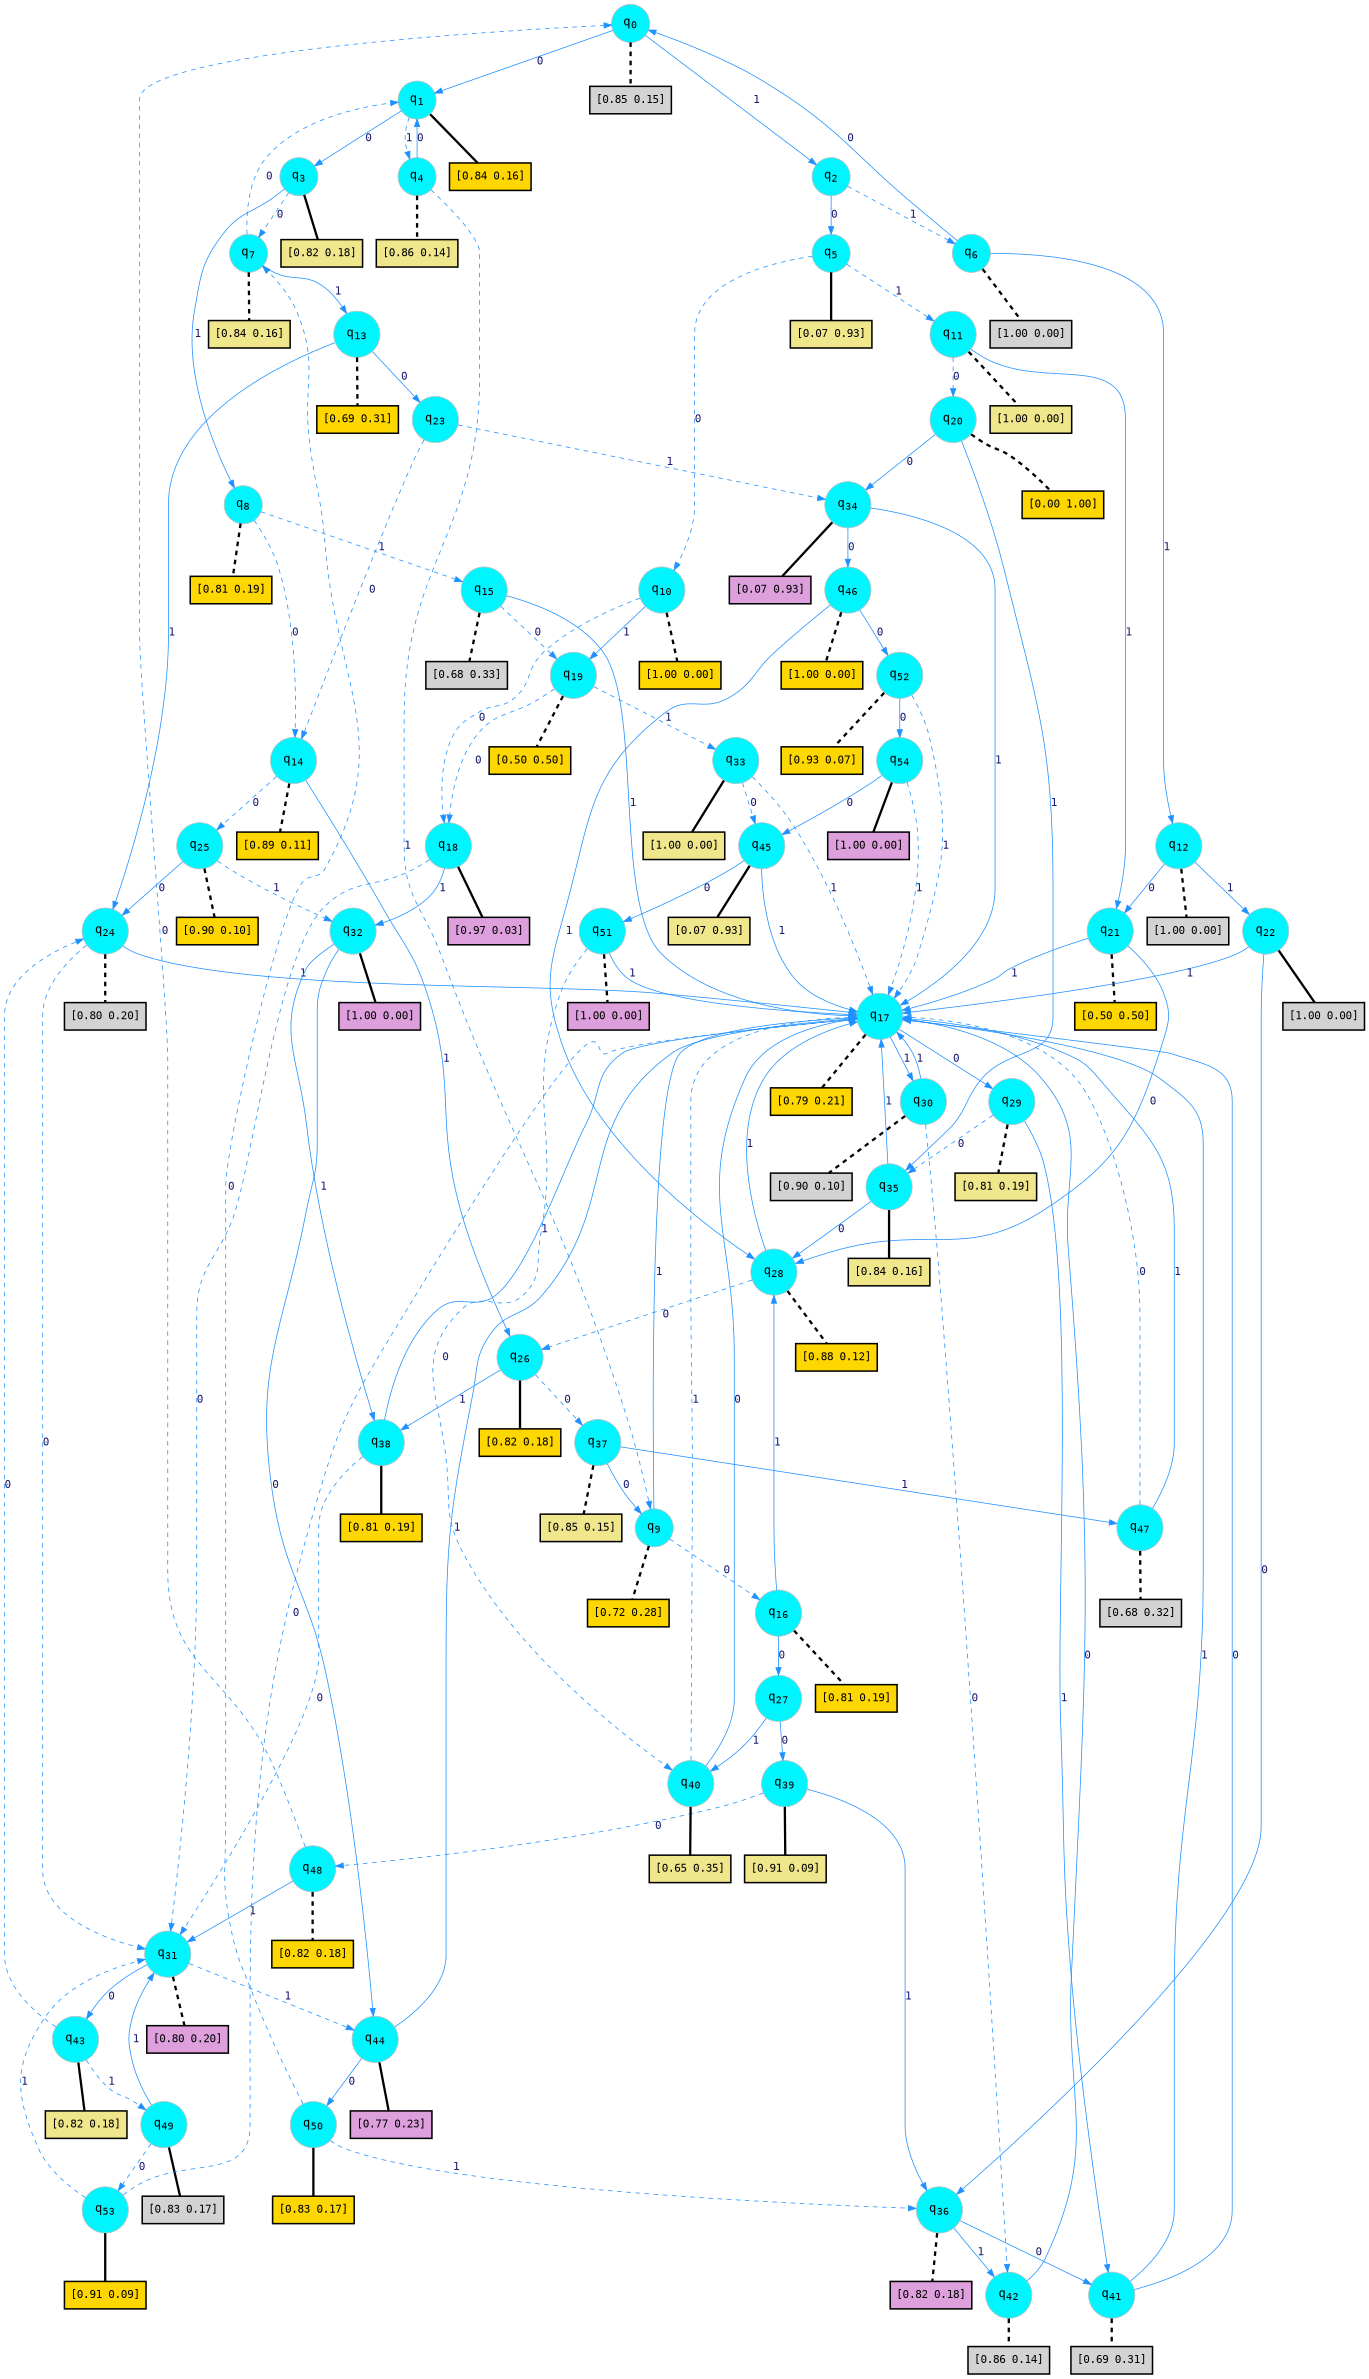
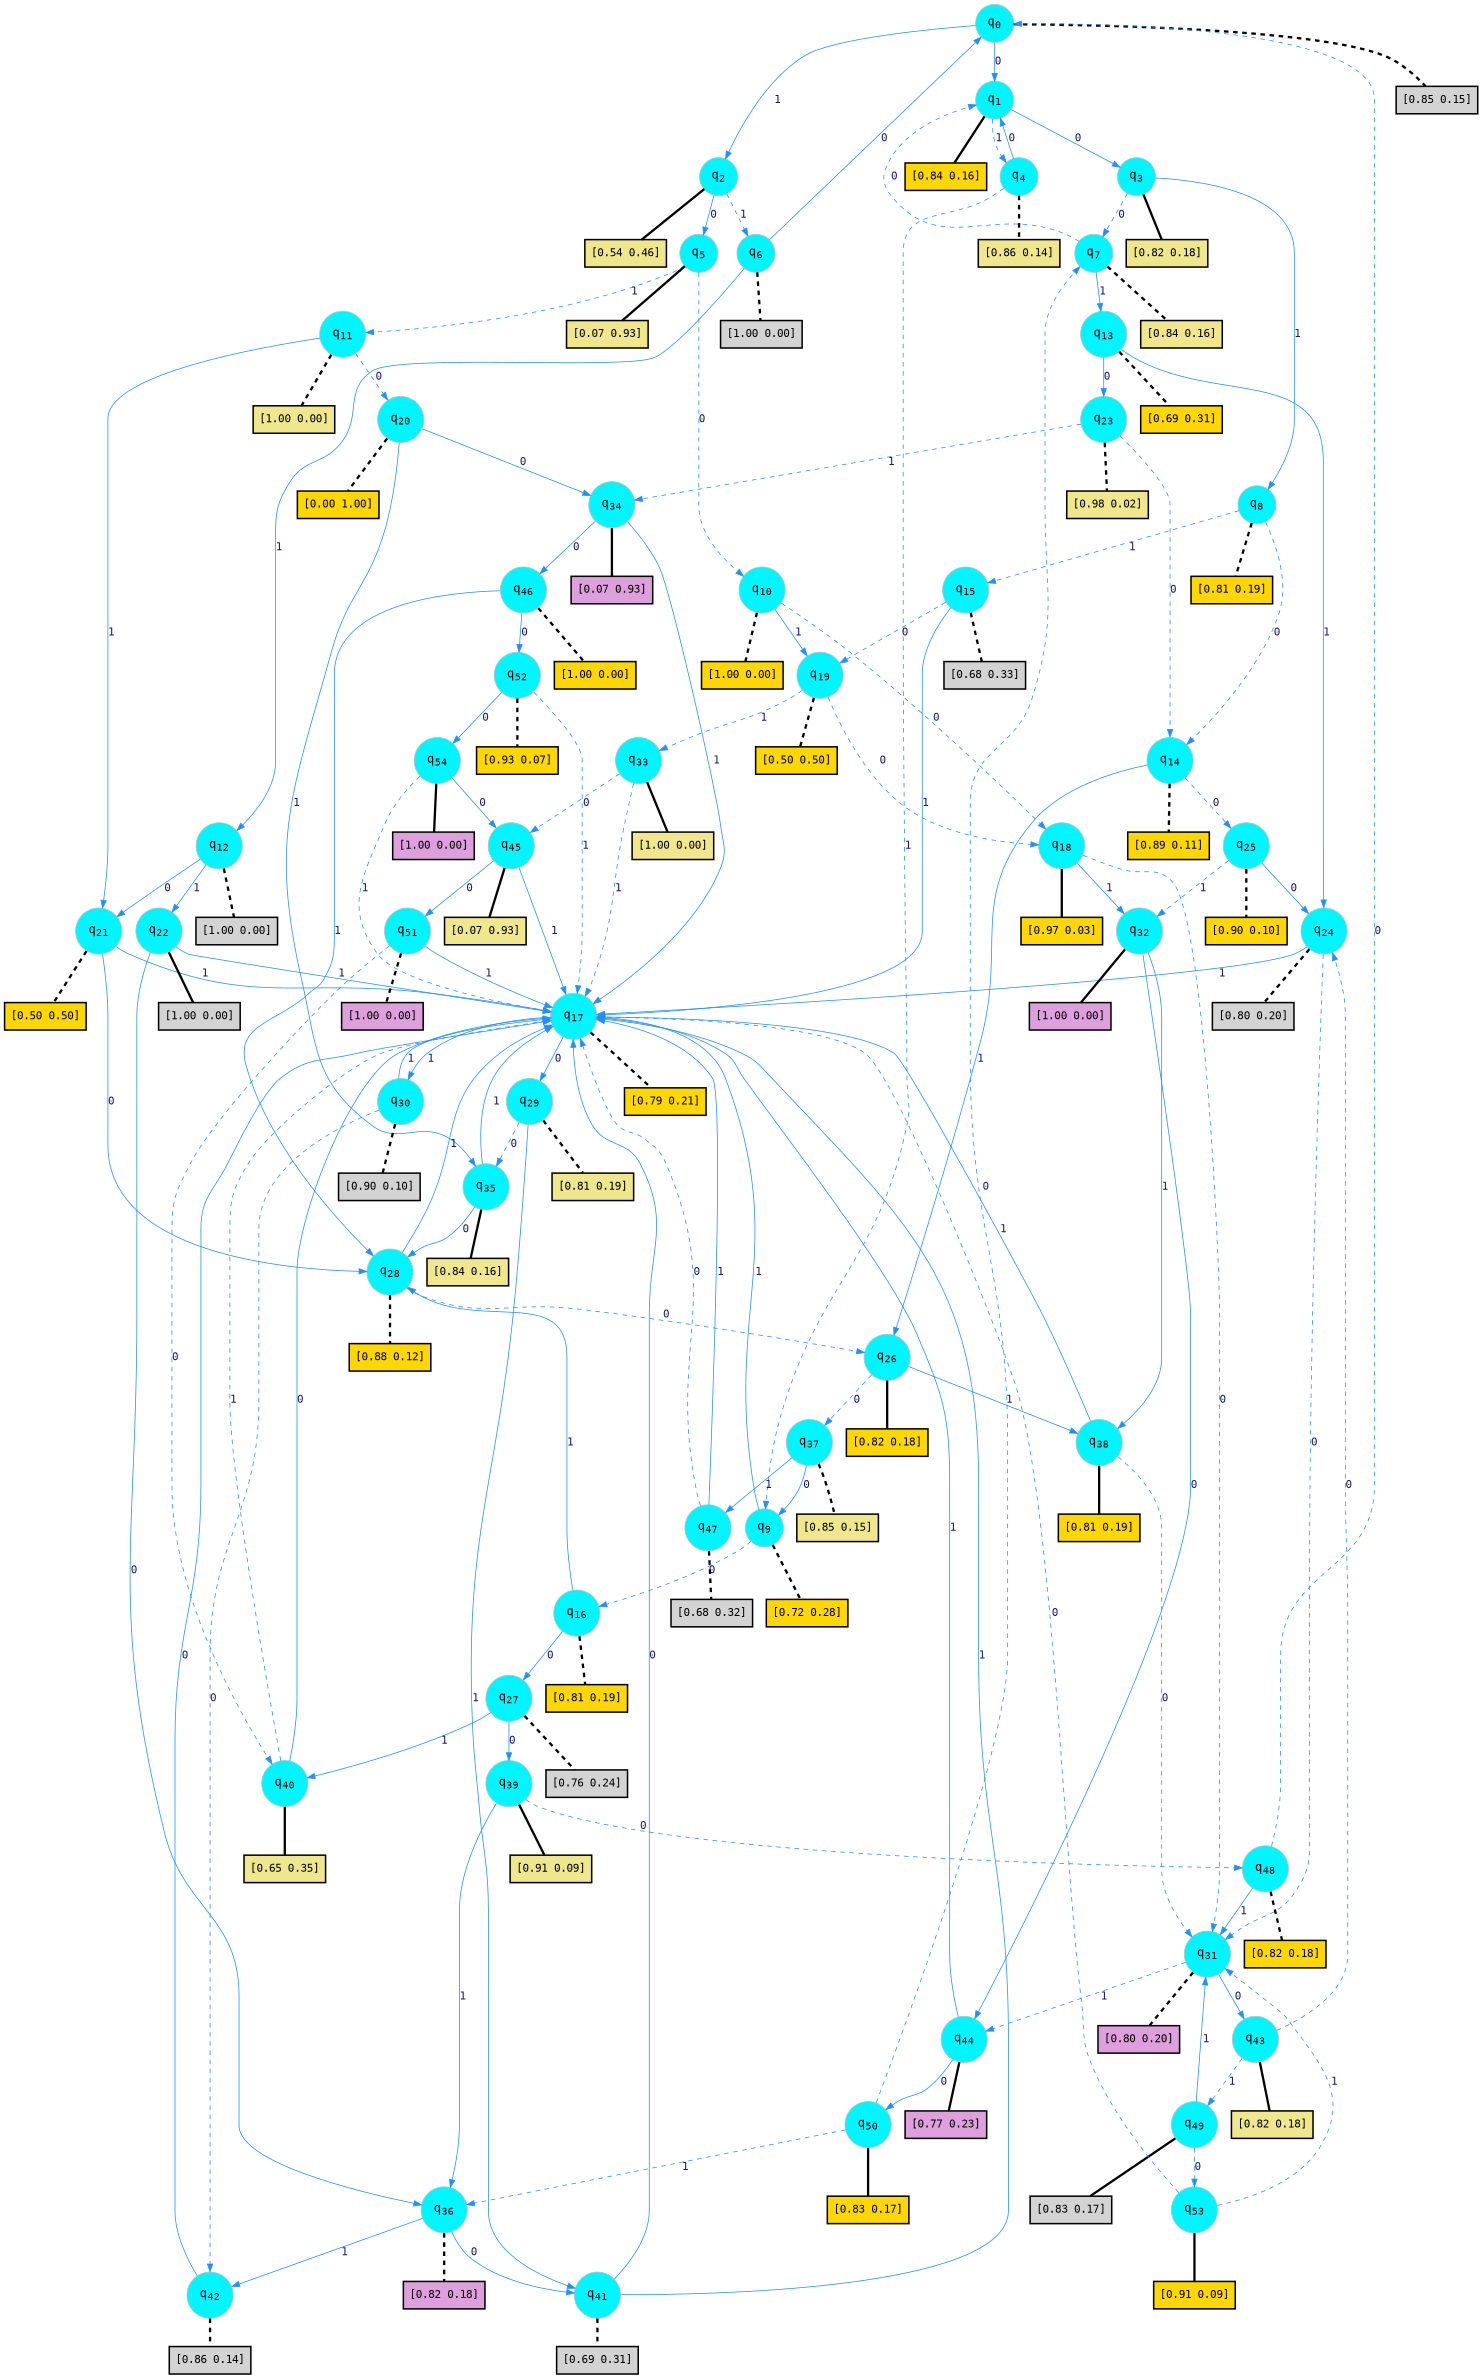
none -> (626, 253)
none -> (1108, 505)
(489, 931) -> (1062, 931)
none -> (587, 1784)
